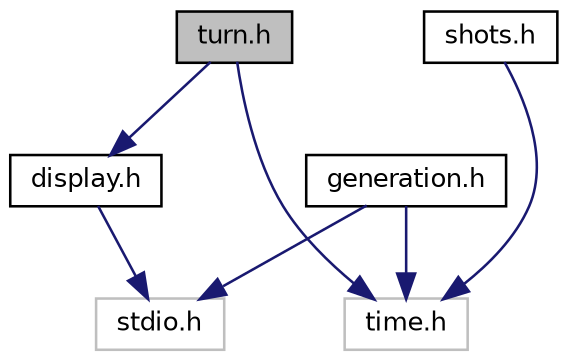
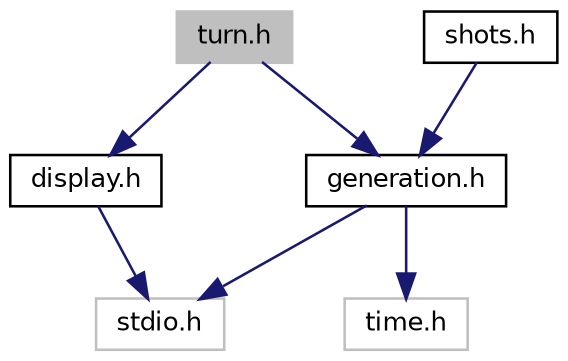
(234, 37) -> (234, 37)
(535, 183) -> (455, 98)
(272, 185) -> (310, 100)
